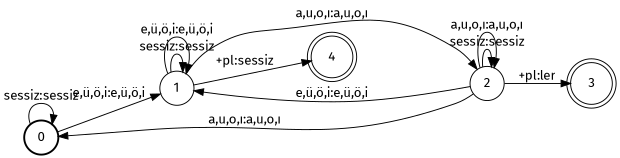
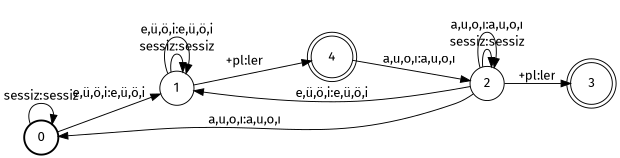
(327, 24) -> (407, 70)
(245, 61) -> (245, 61)
